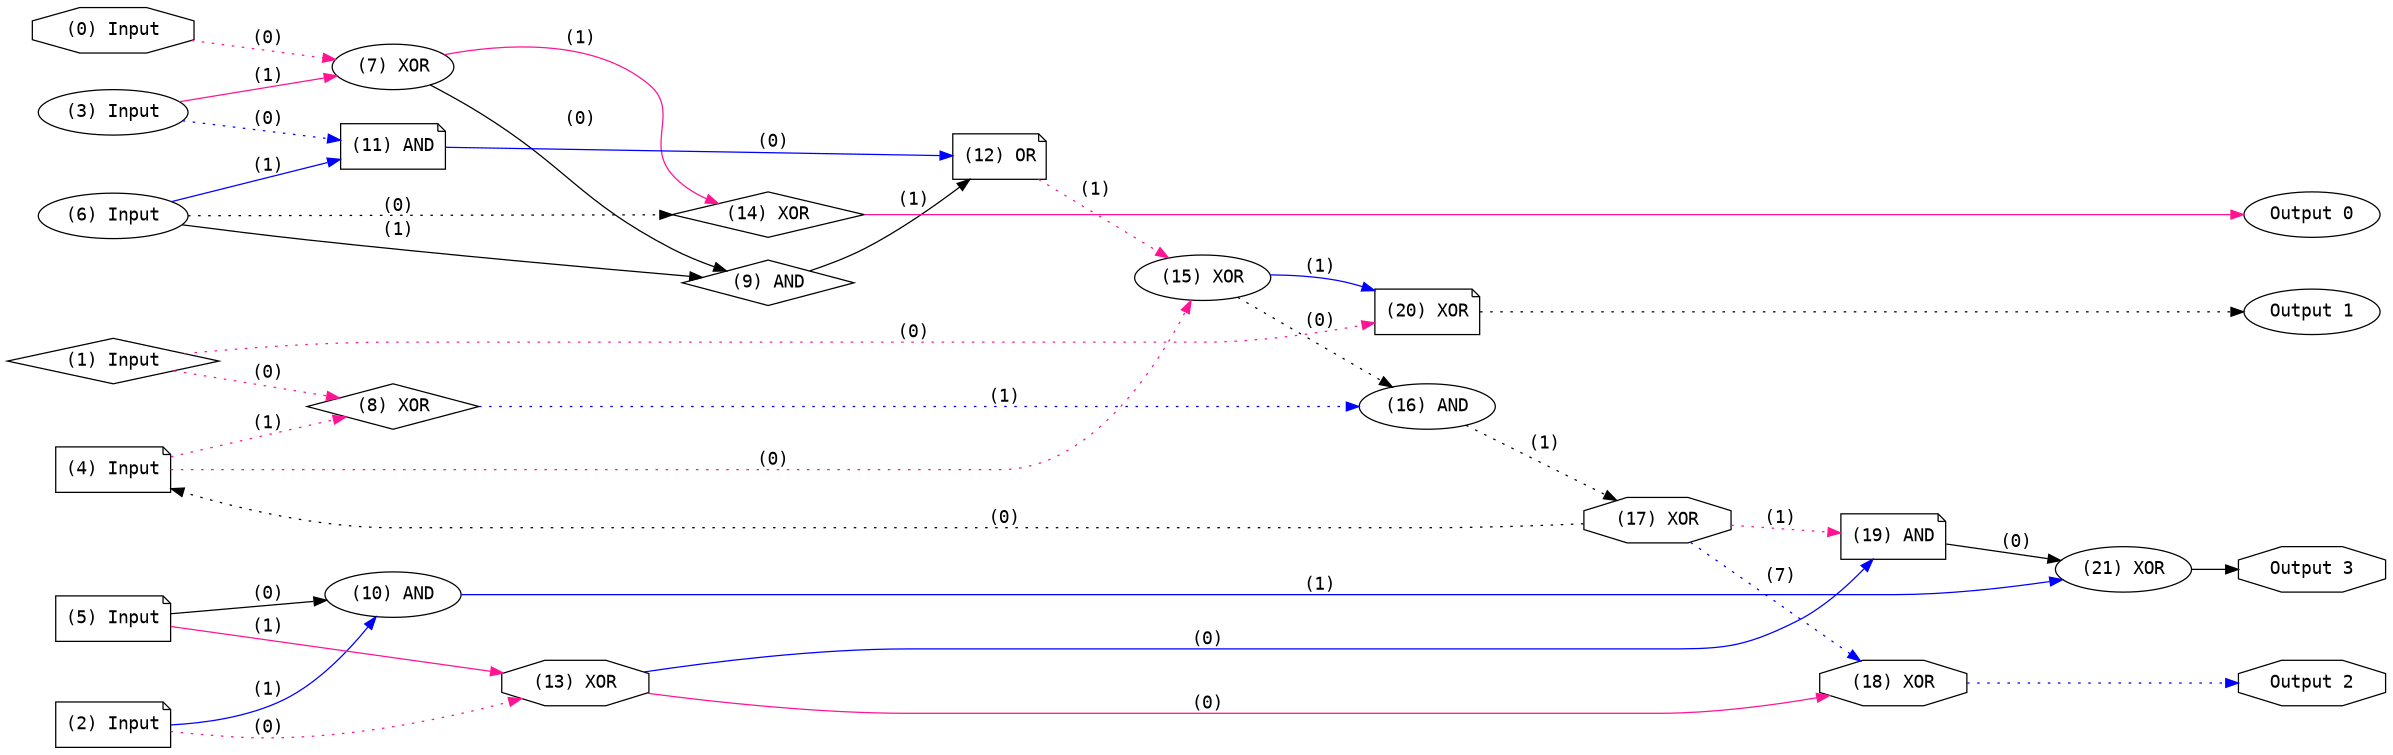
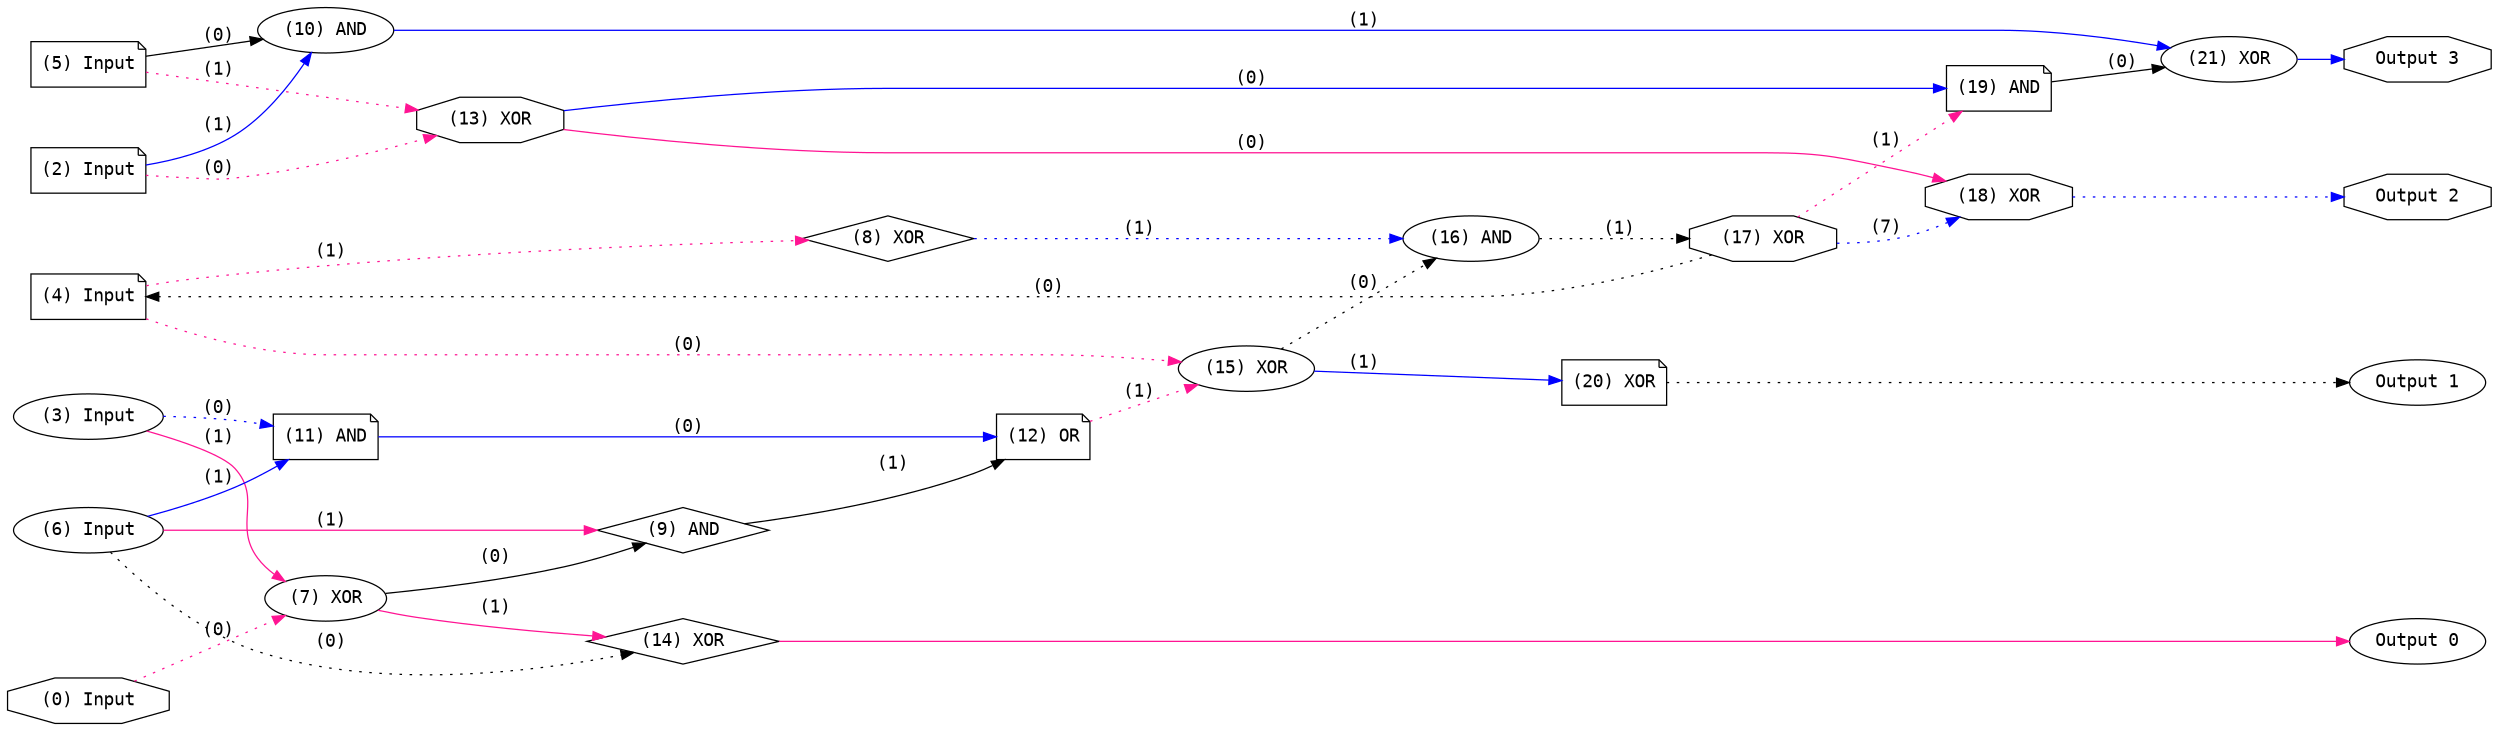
(436, 253) -> (374, 530)
(113, 361) -> none
(2209, 569) -> (2314, 59)
(331, 649) -> (269, 89)
